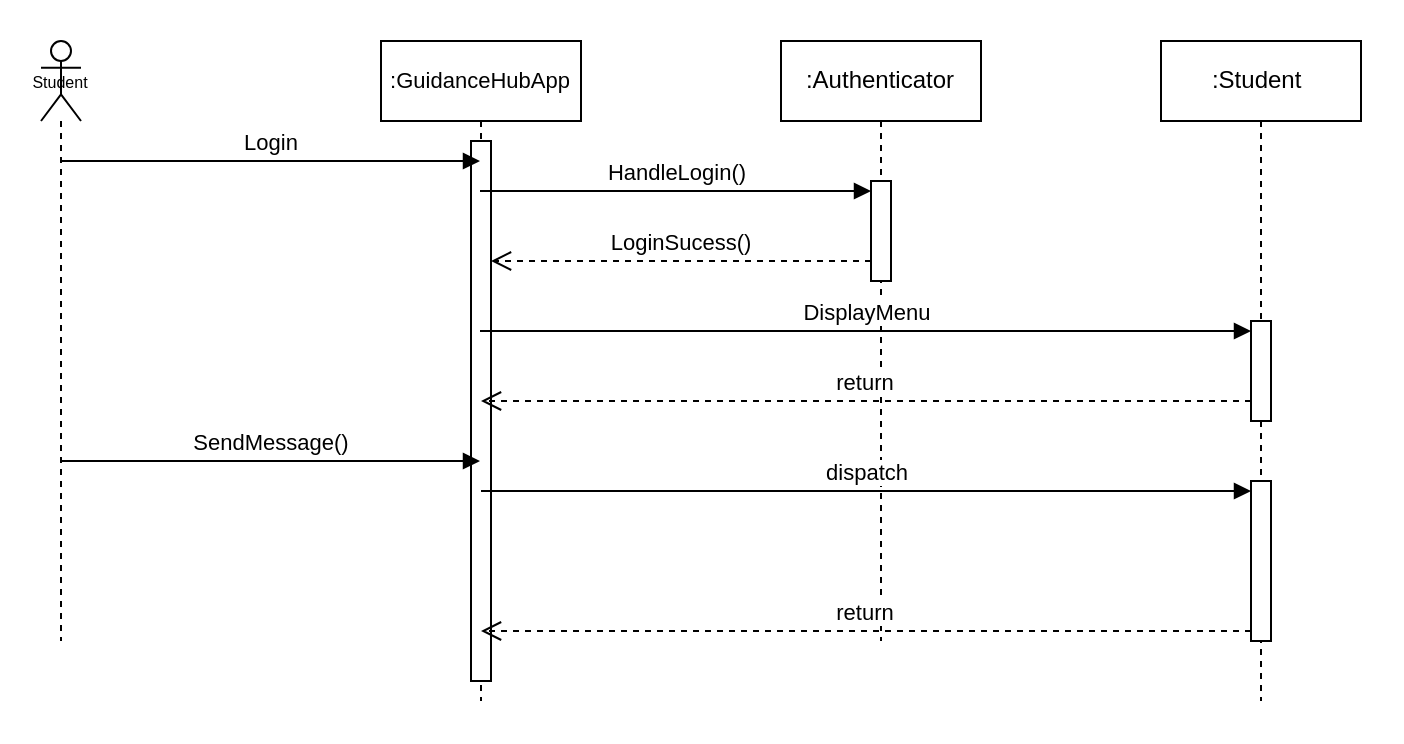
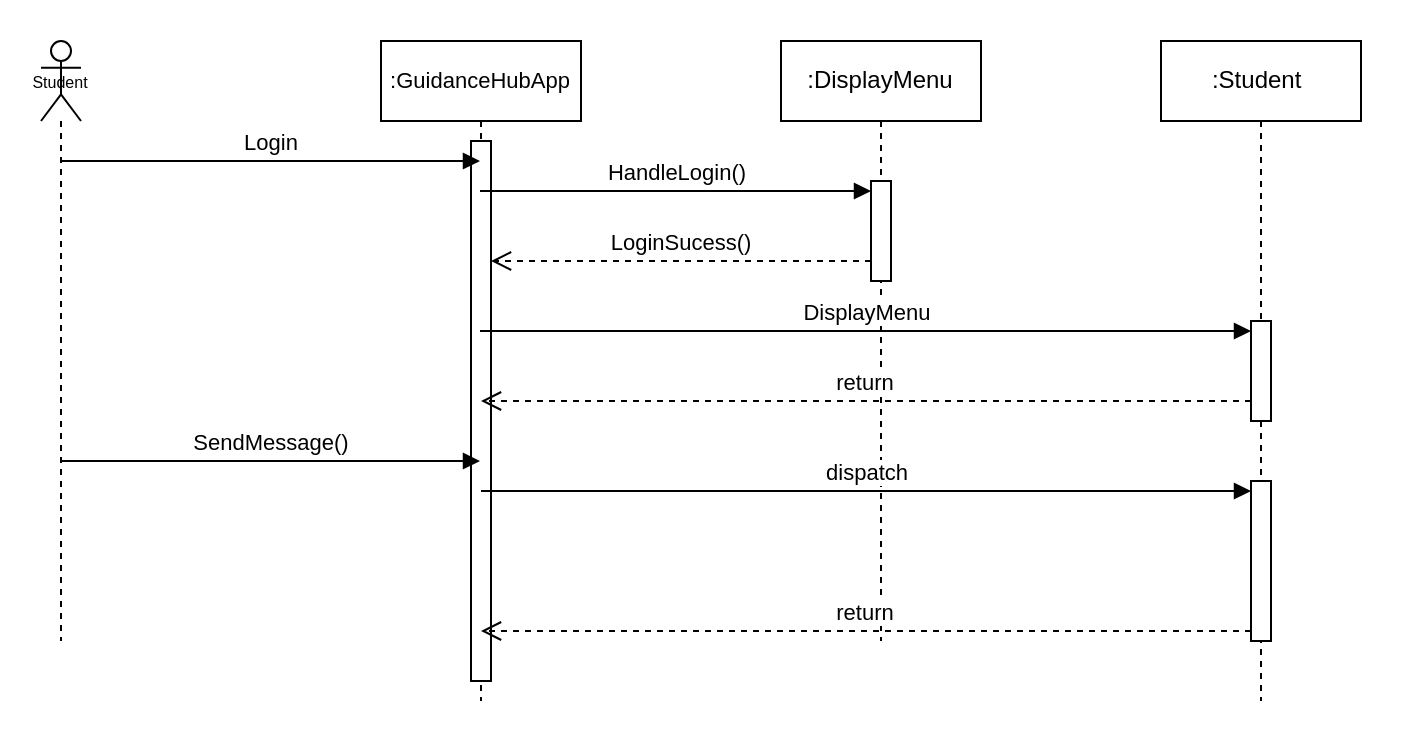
(881, 81) -> (881, 81)
